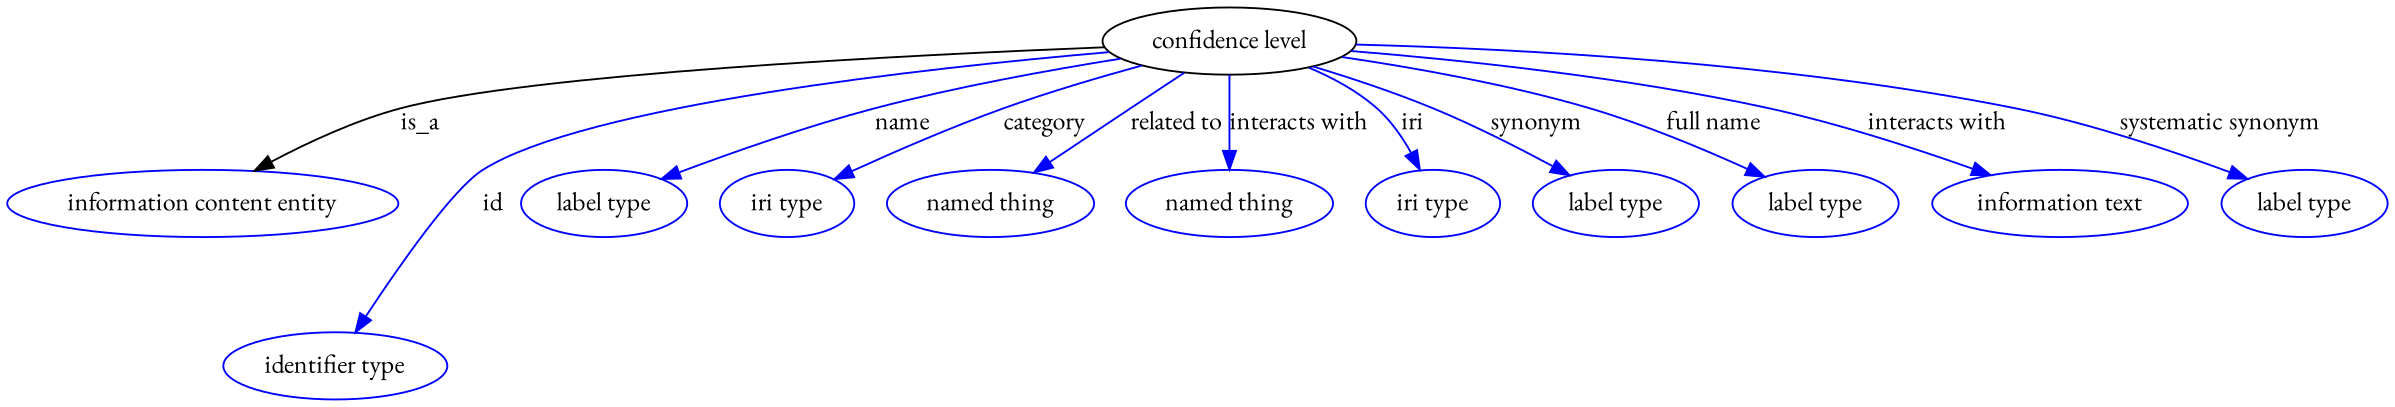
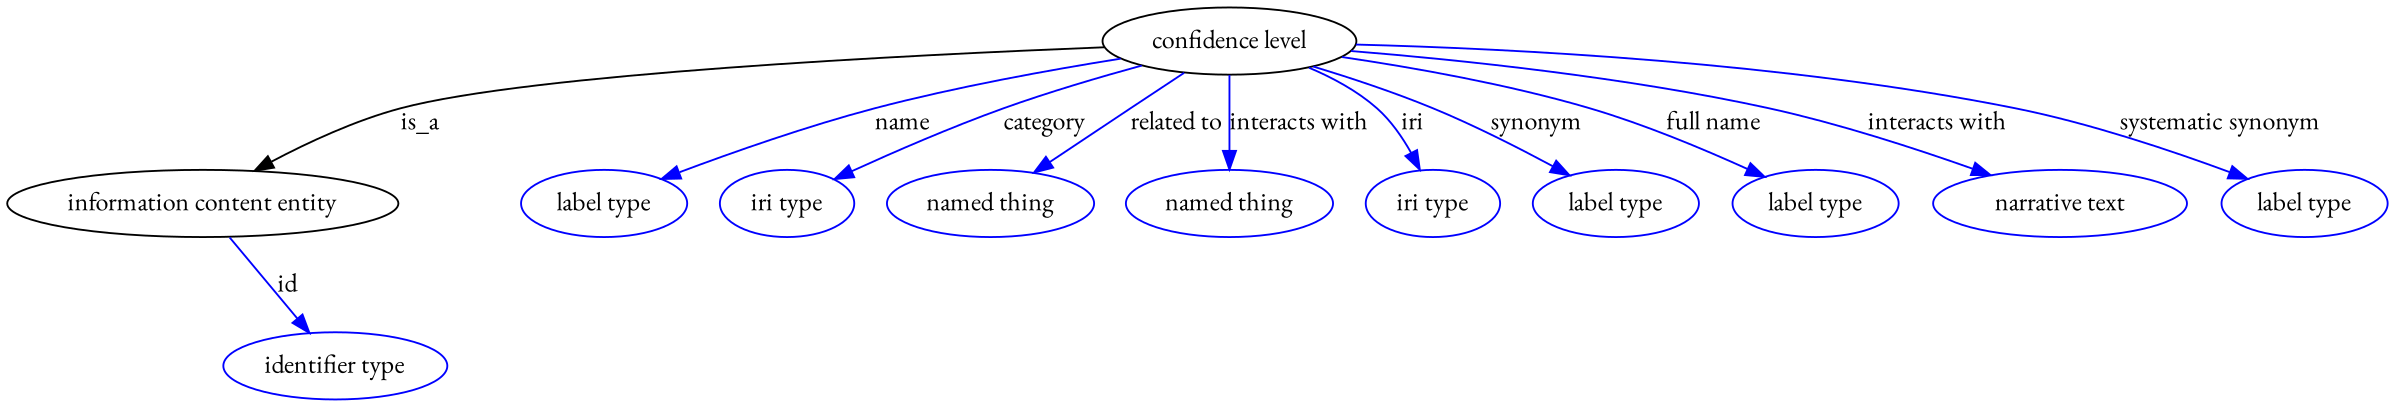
(698, 105) -> (263, 278)
(203, 203) -> (203, 203)
(2060, 203) -> (2060, 203)
